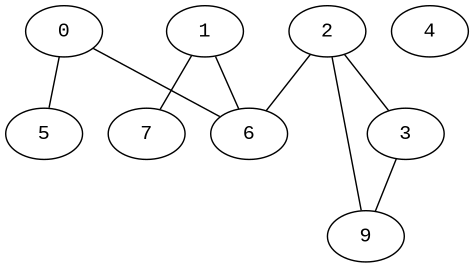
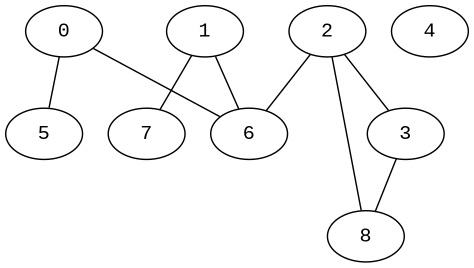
(366, 236) -> (366, 236)
